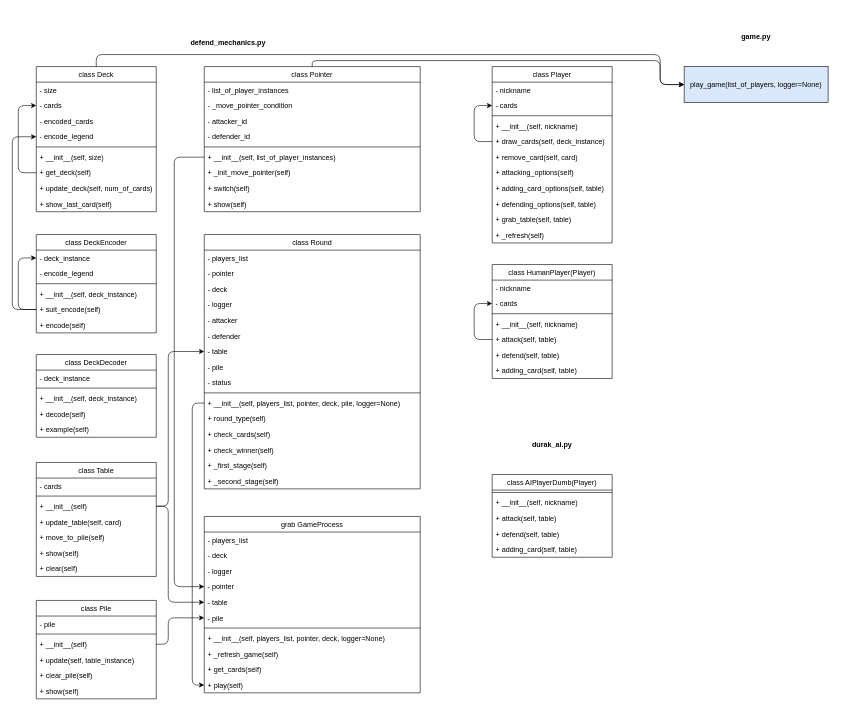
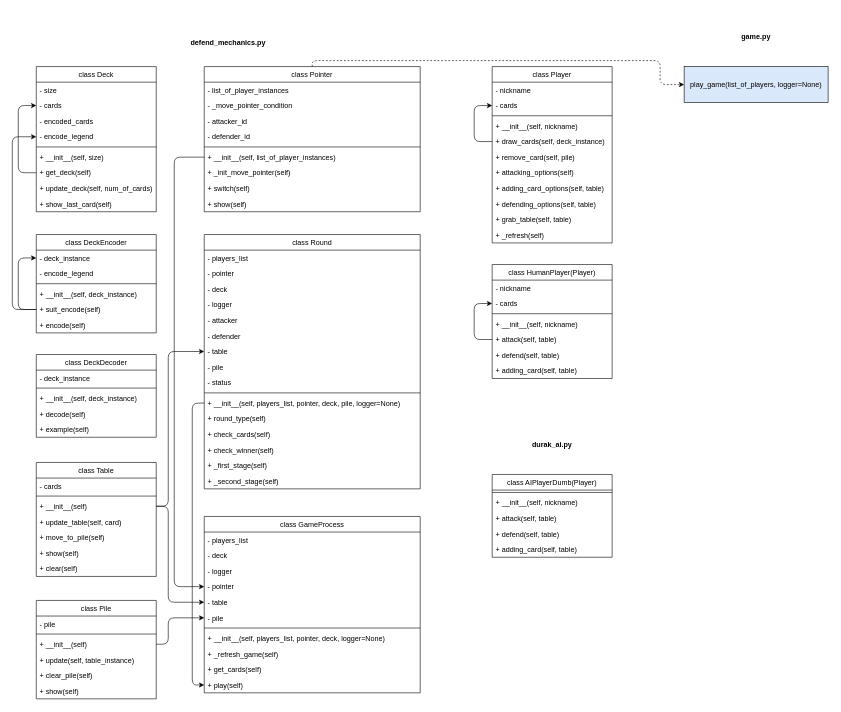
(376, 54) -> none
(482, 60) -> (482, 60)
(542, 157) -> (540, 157)
(312, 524) -> (312, 524)
